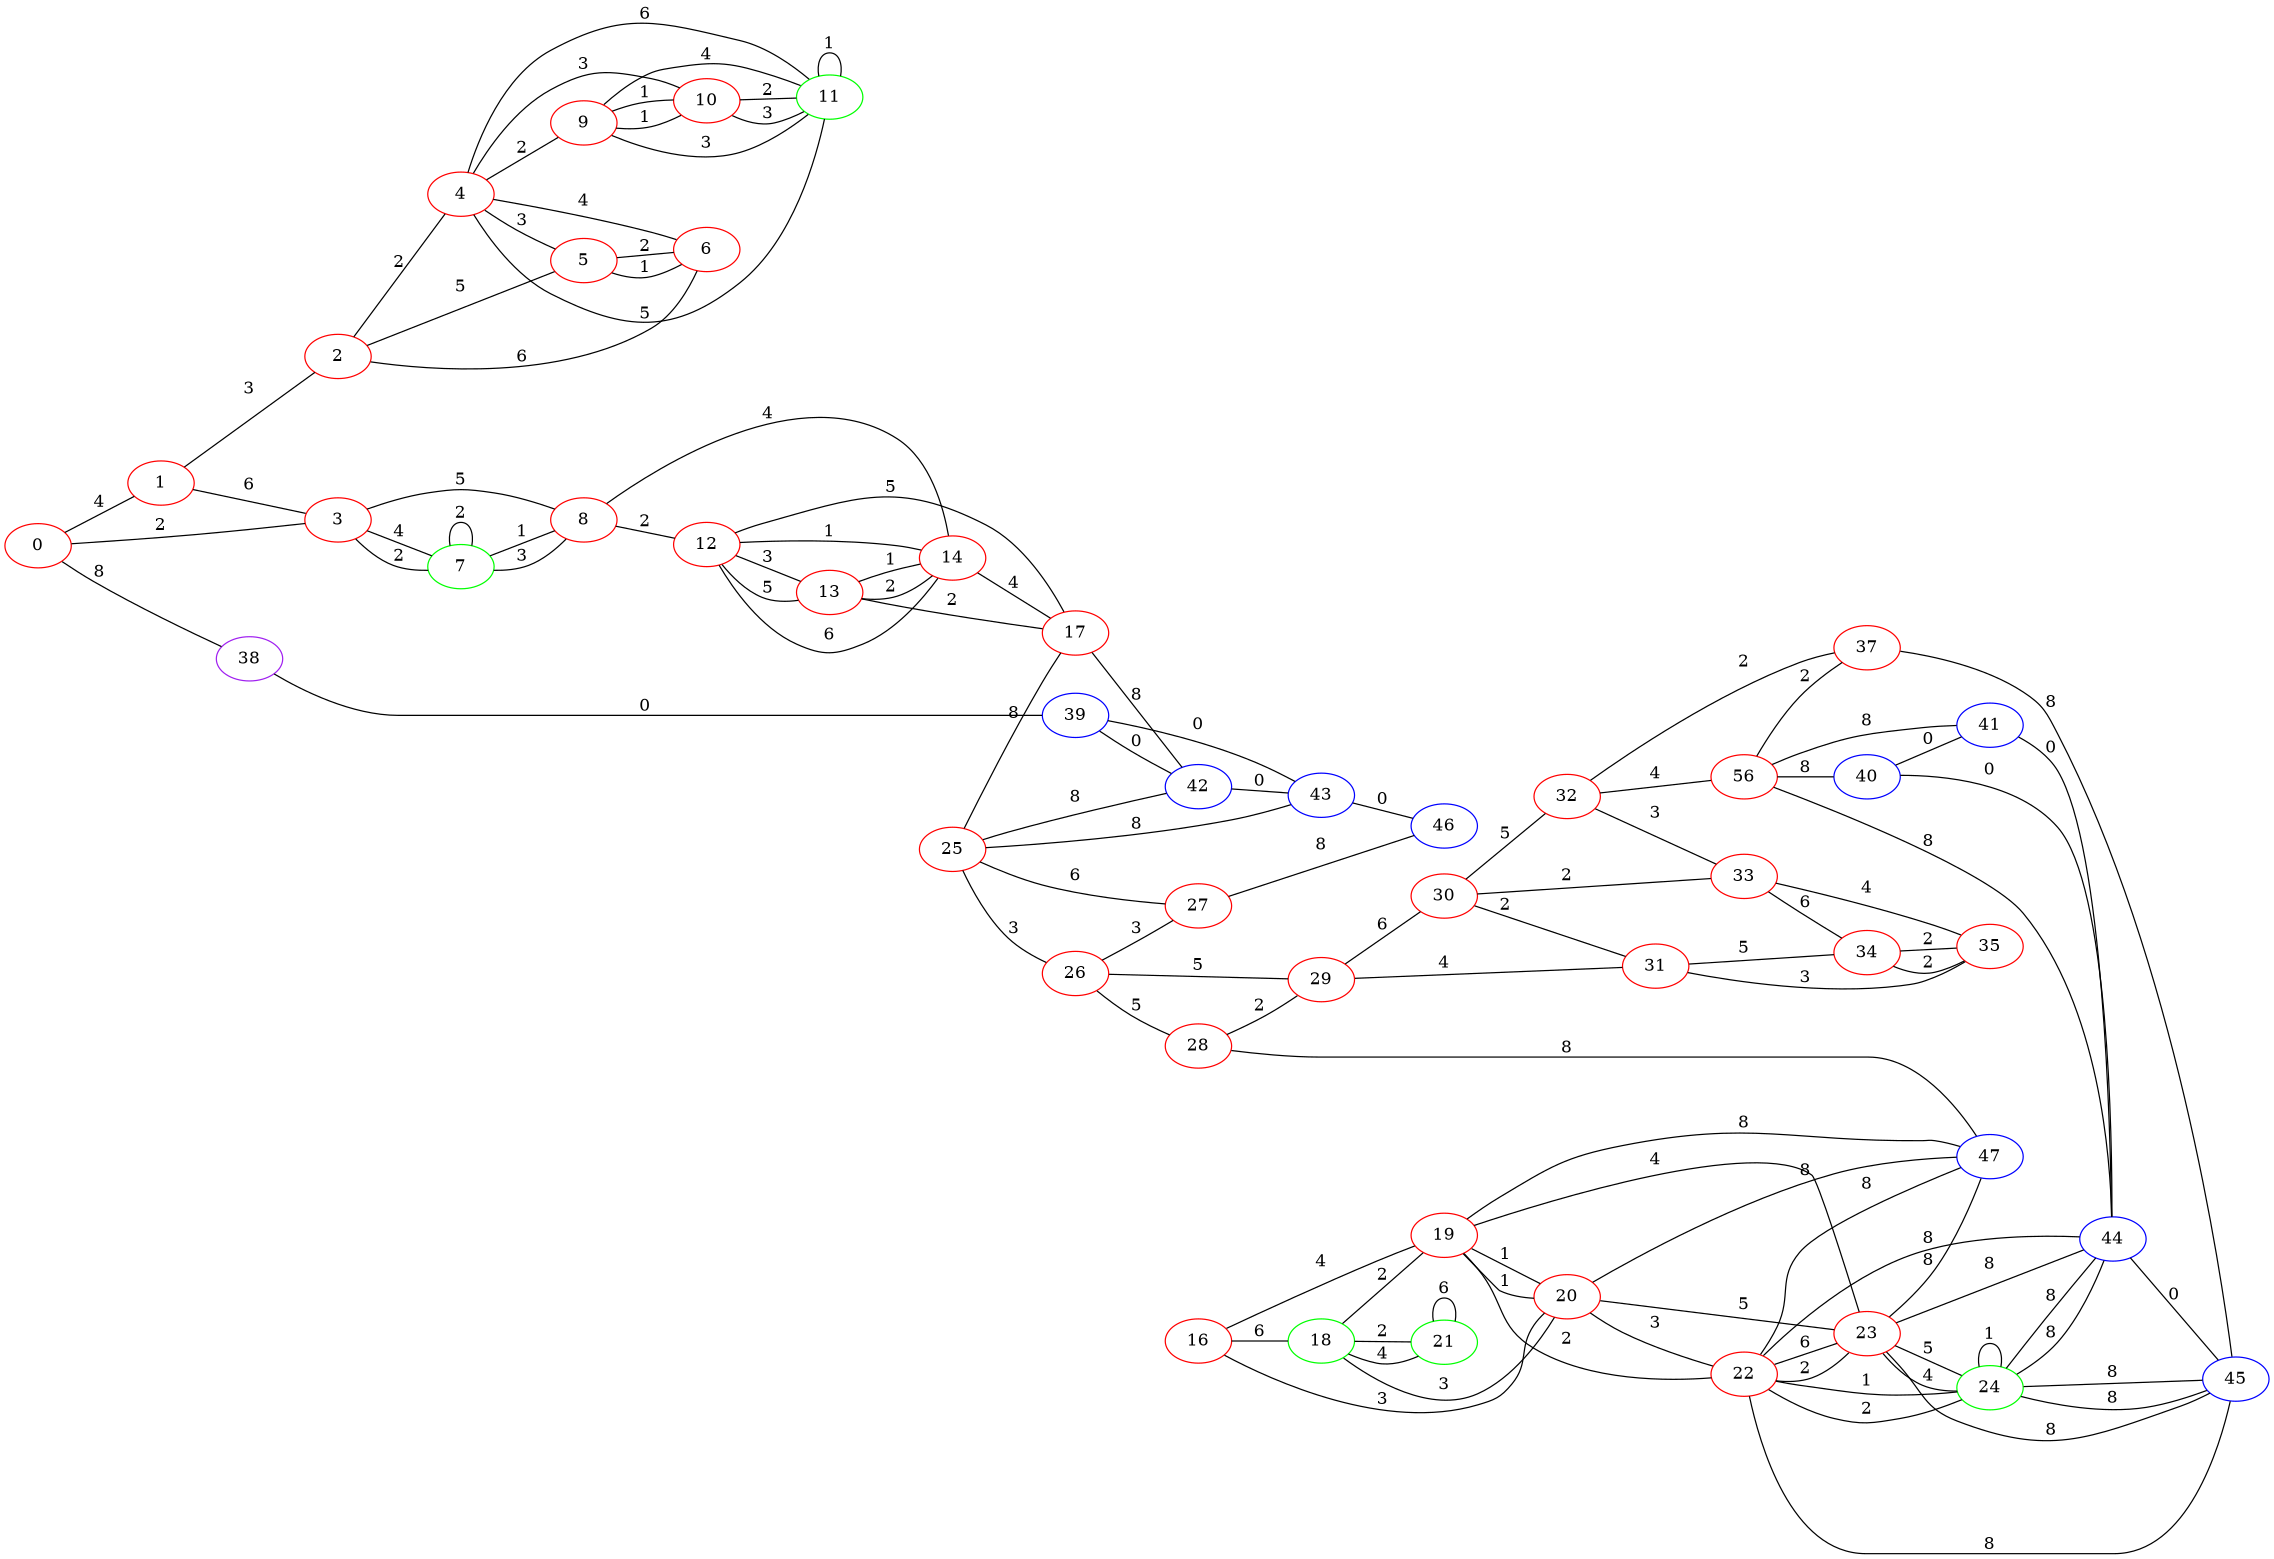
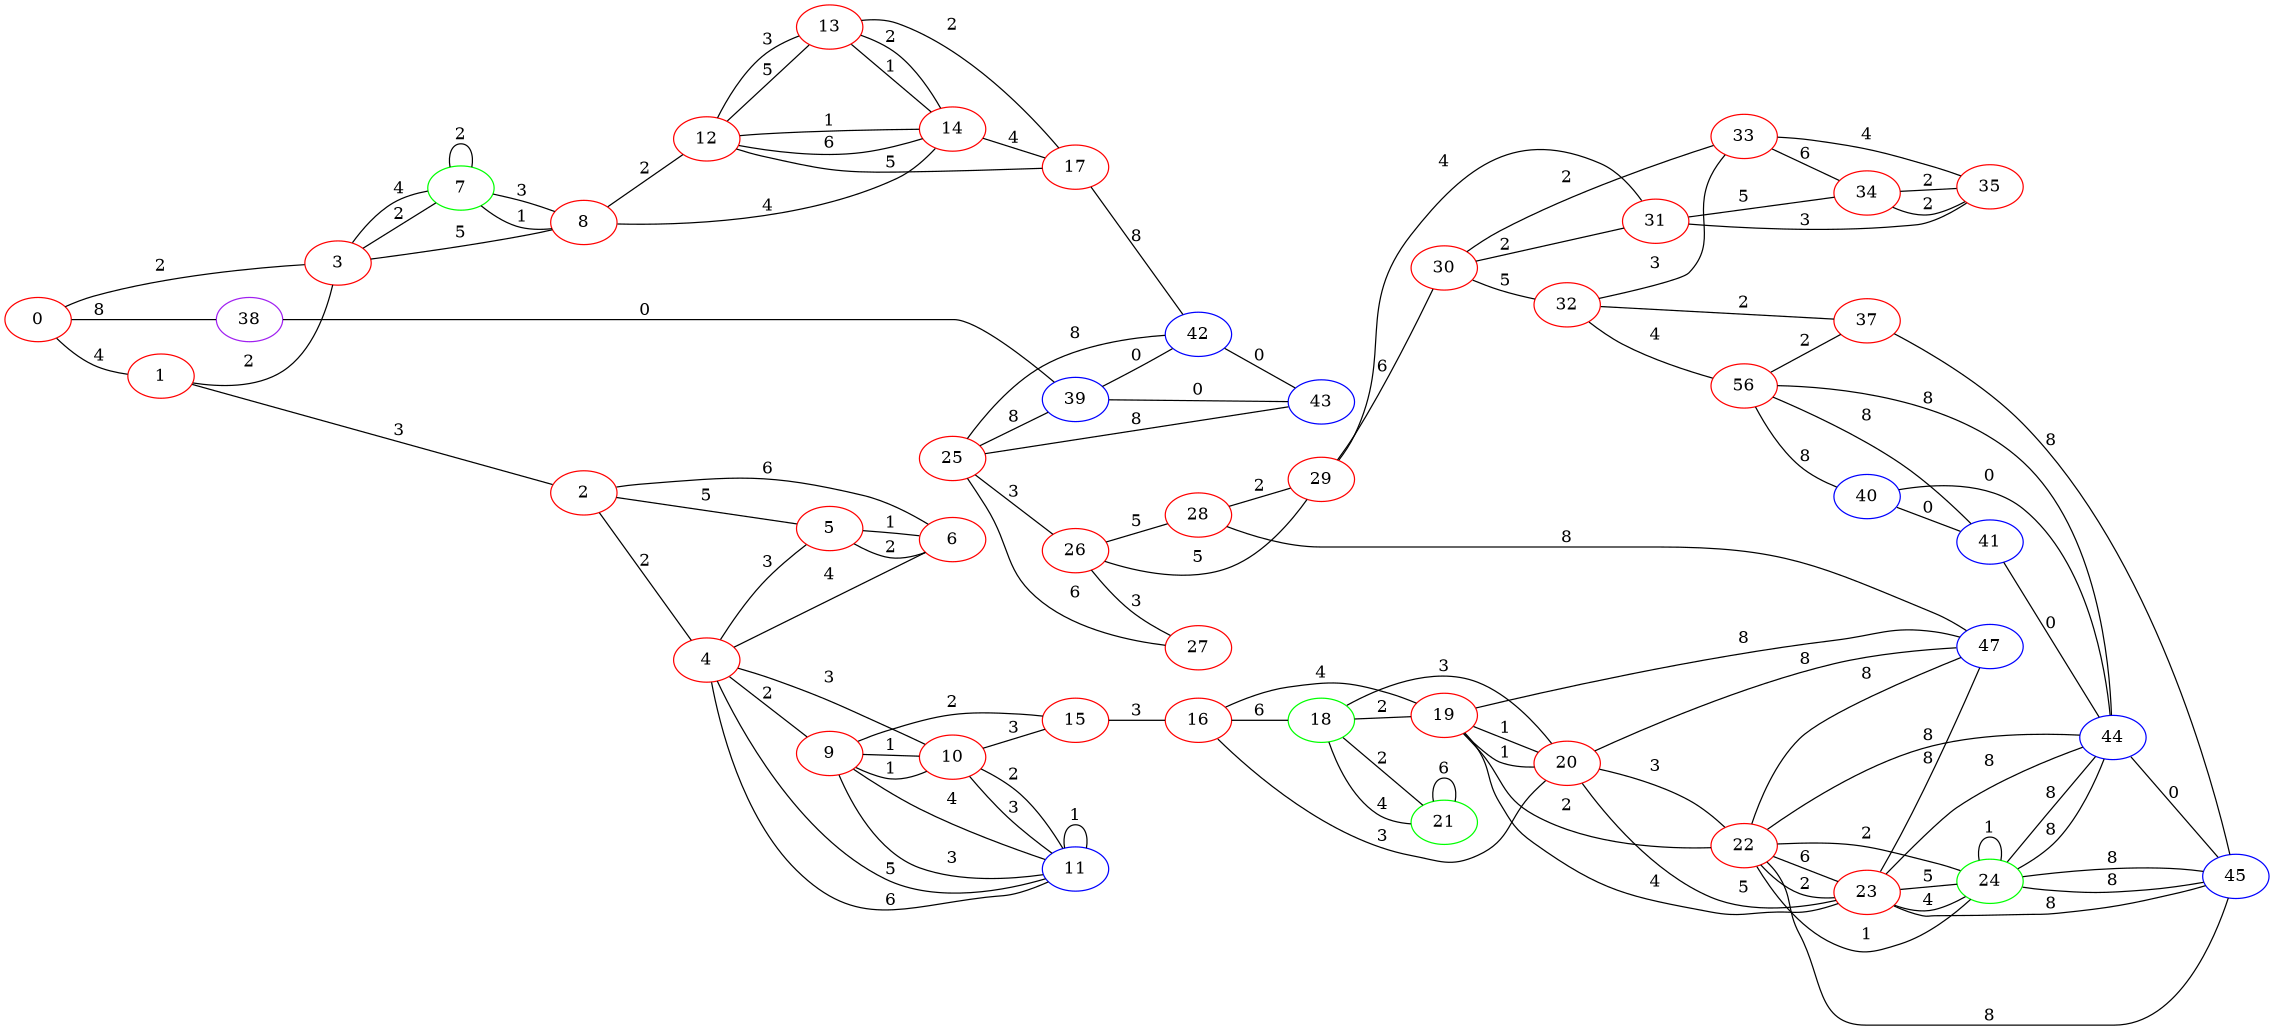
(830, 97) -> (1076, 869)
(250, 485) -> (250, 362)
none -> (1076, 720)
(1010, 739) -> (1014, 429)
(1444, 826) -> none
